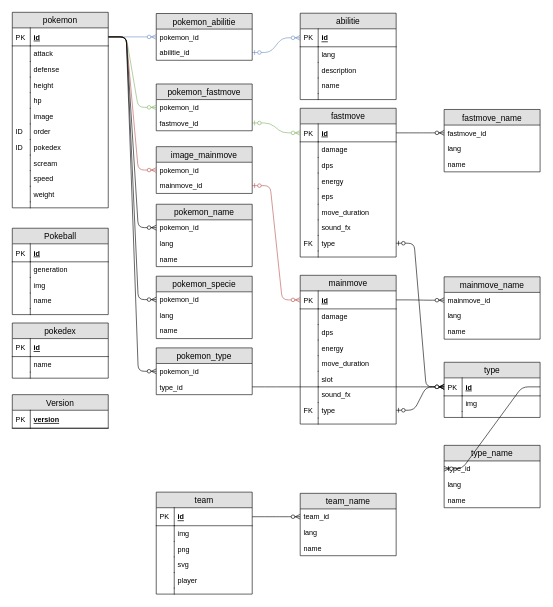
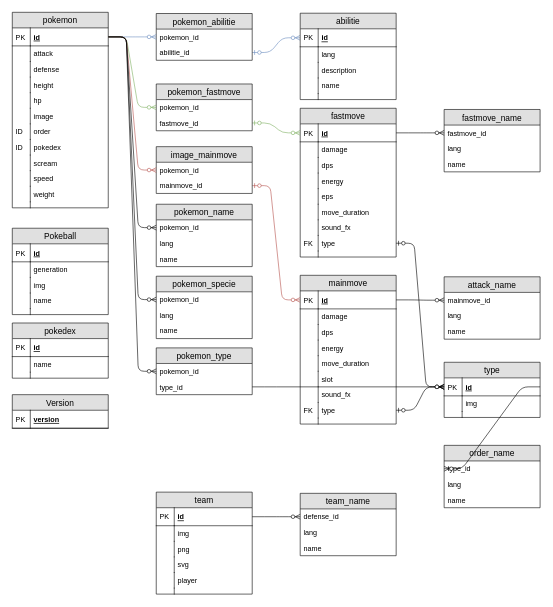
(492, 285) -> (492, 285)
(492, 454) -> (492, 454)
(317, 517) -> (323, 517)
